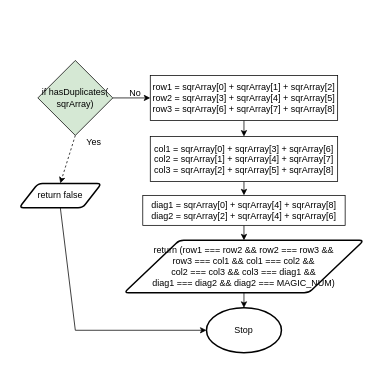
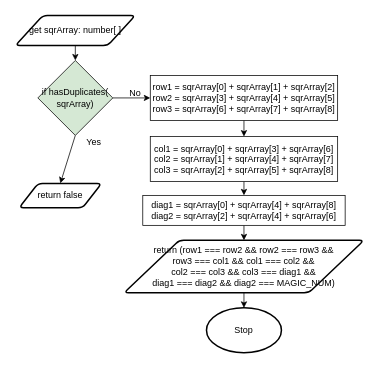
none -> (75, 30)
none -> (75, 50)
(68, 158) -> (68, 158)
(76, 330) -> none
